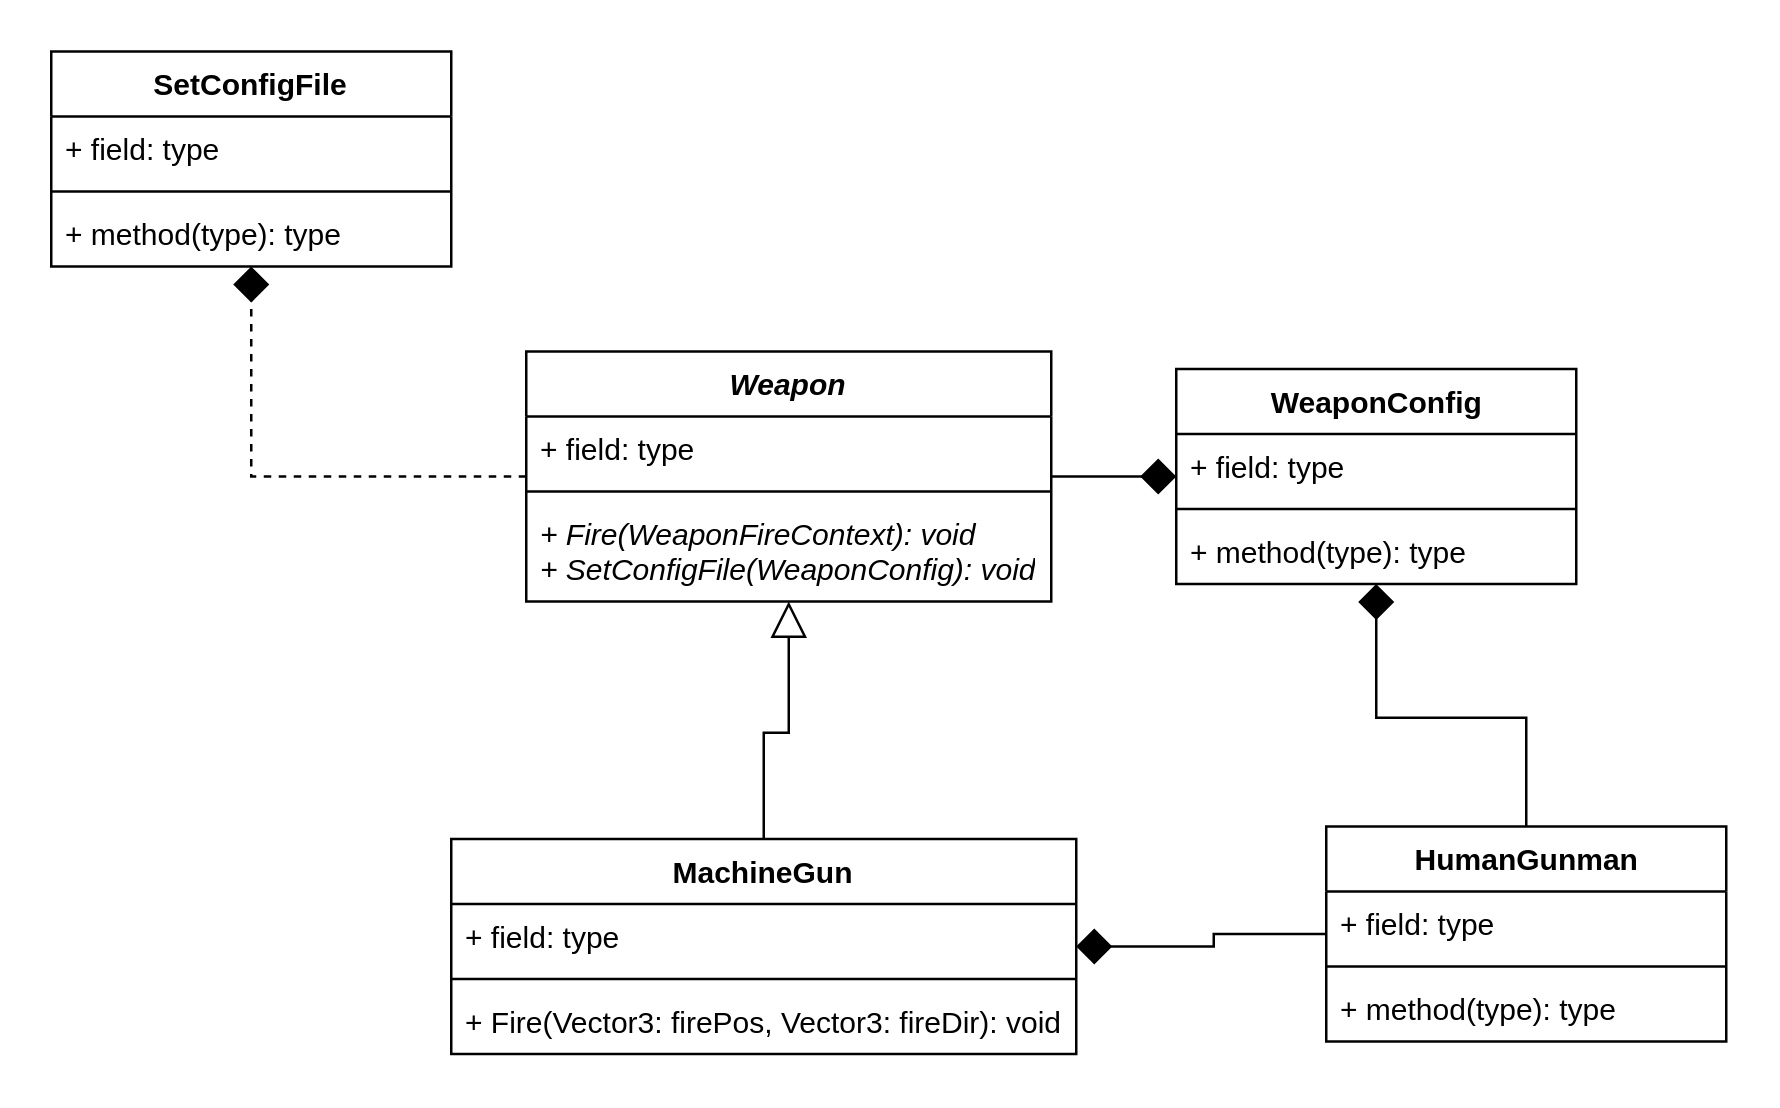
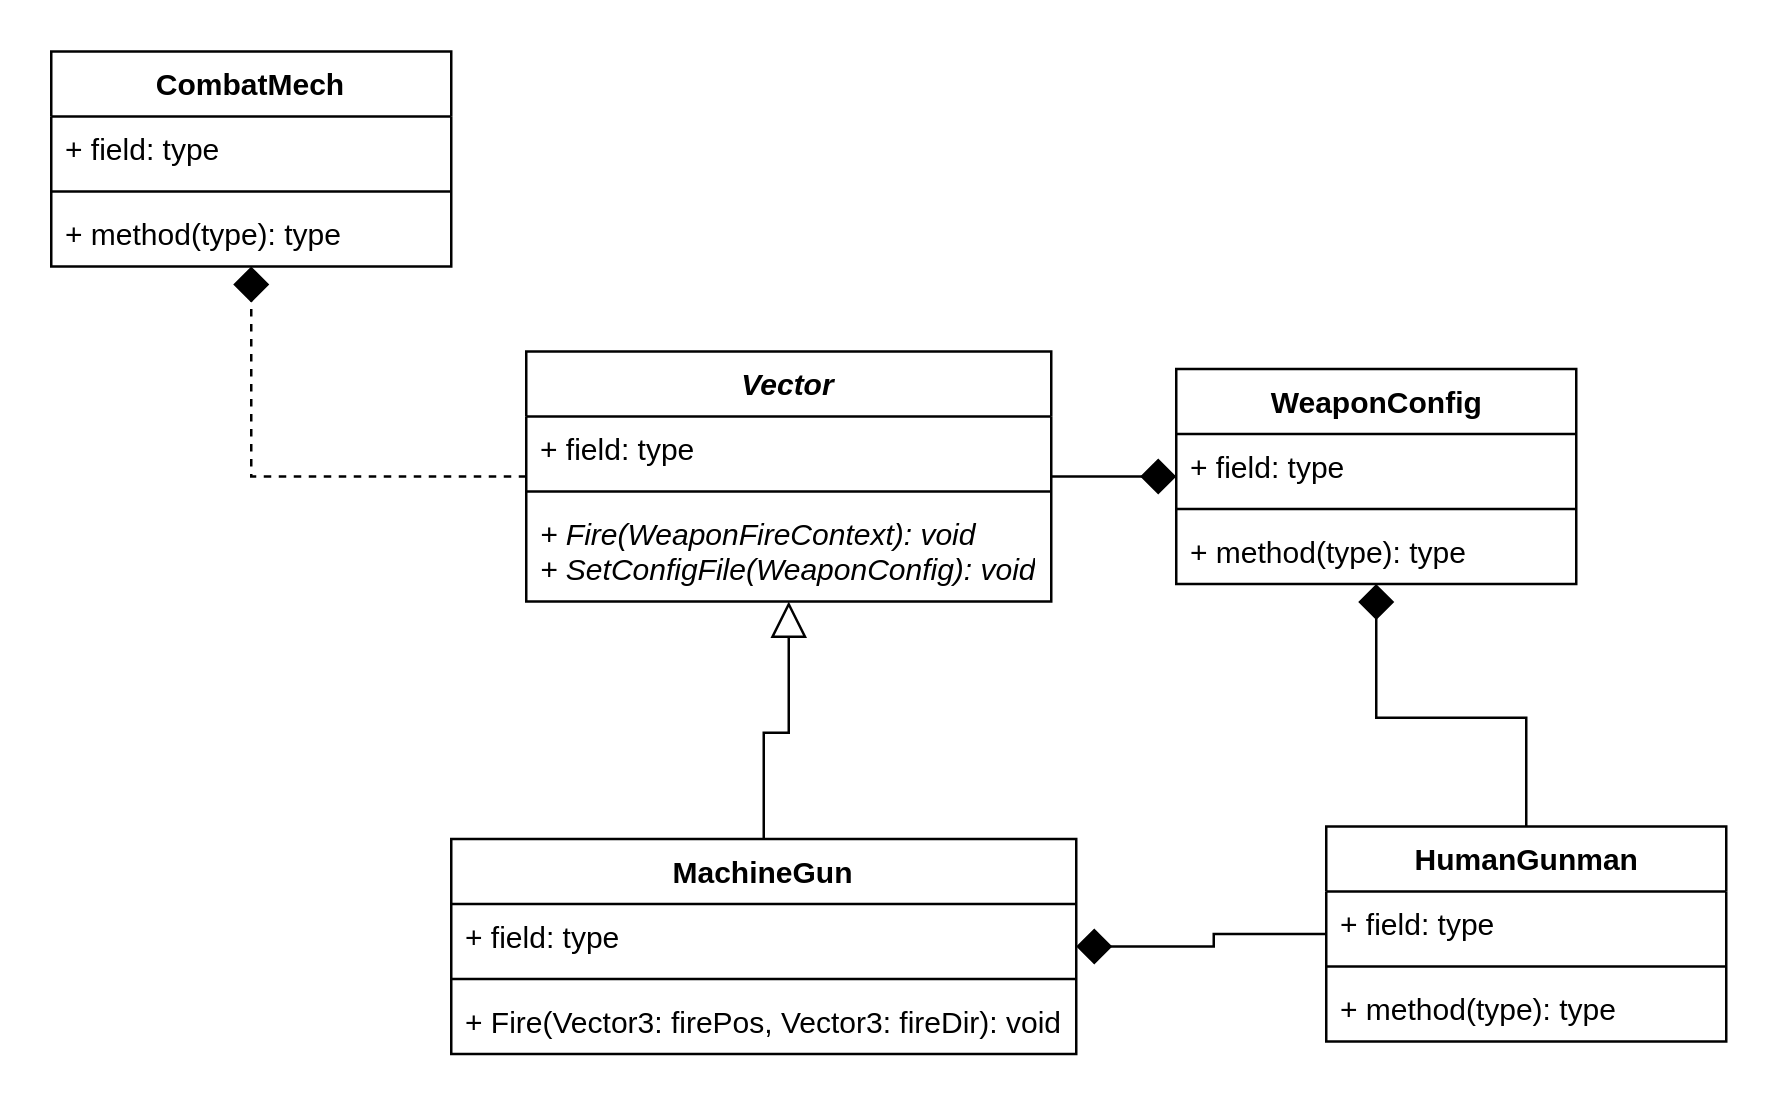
(250, 85) -> (250, 85)
(788, 385) -> (788, 385)
